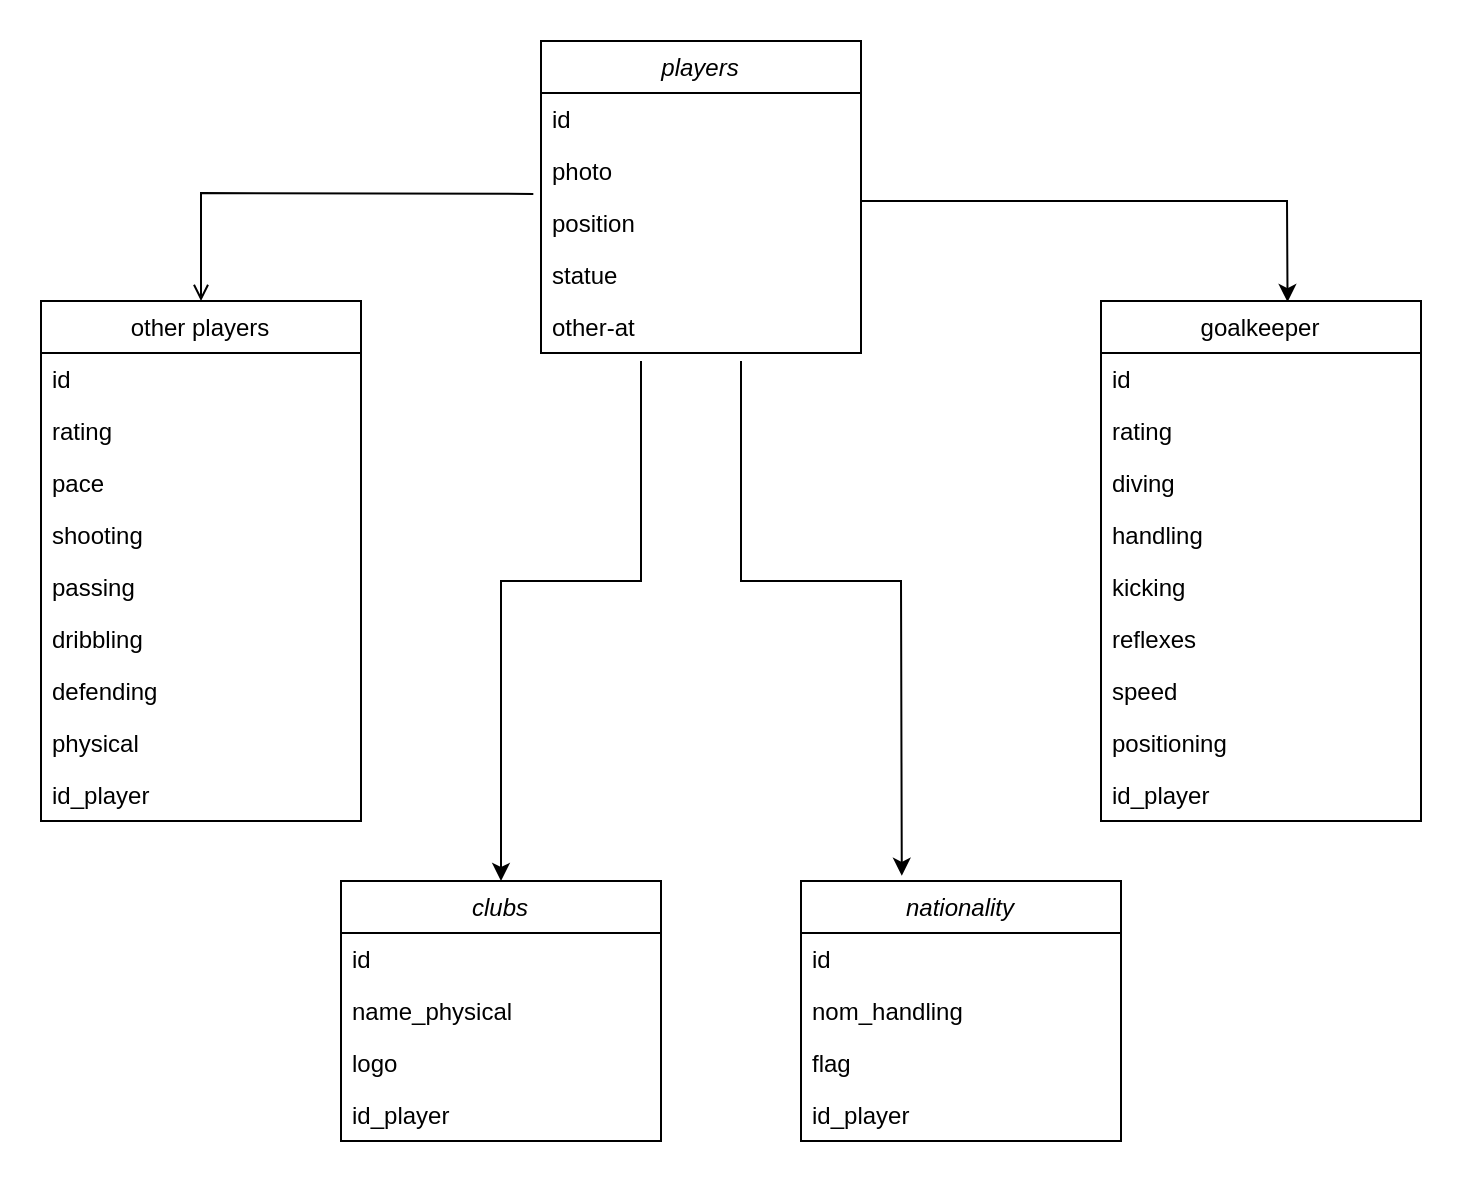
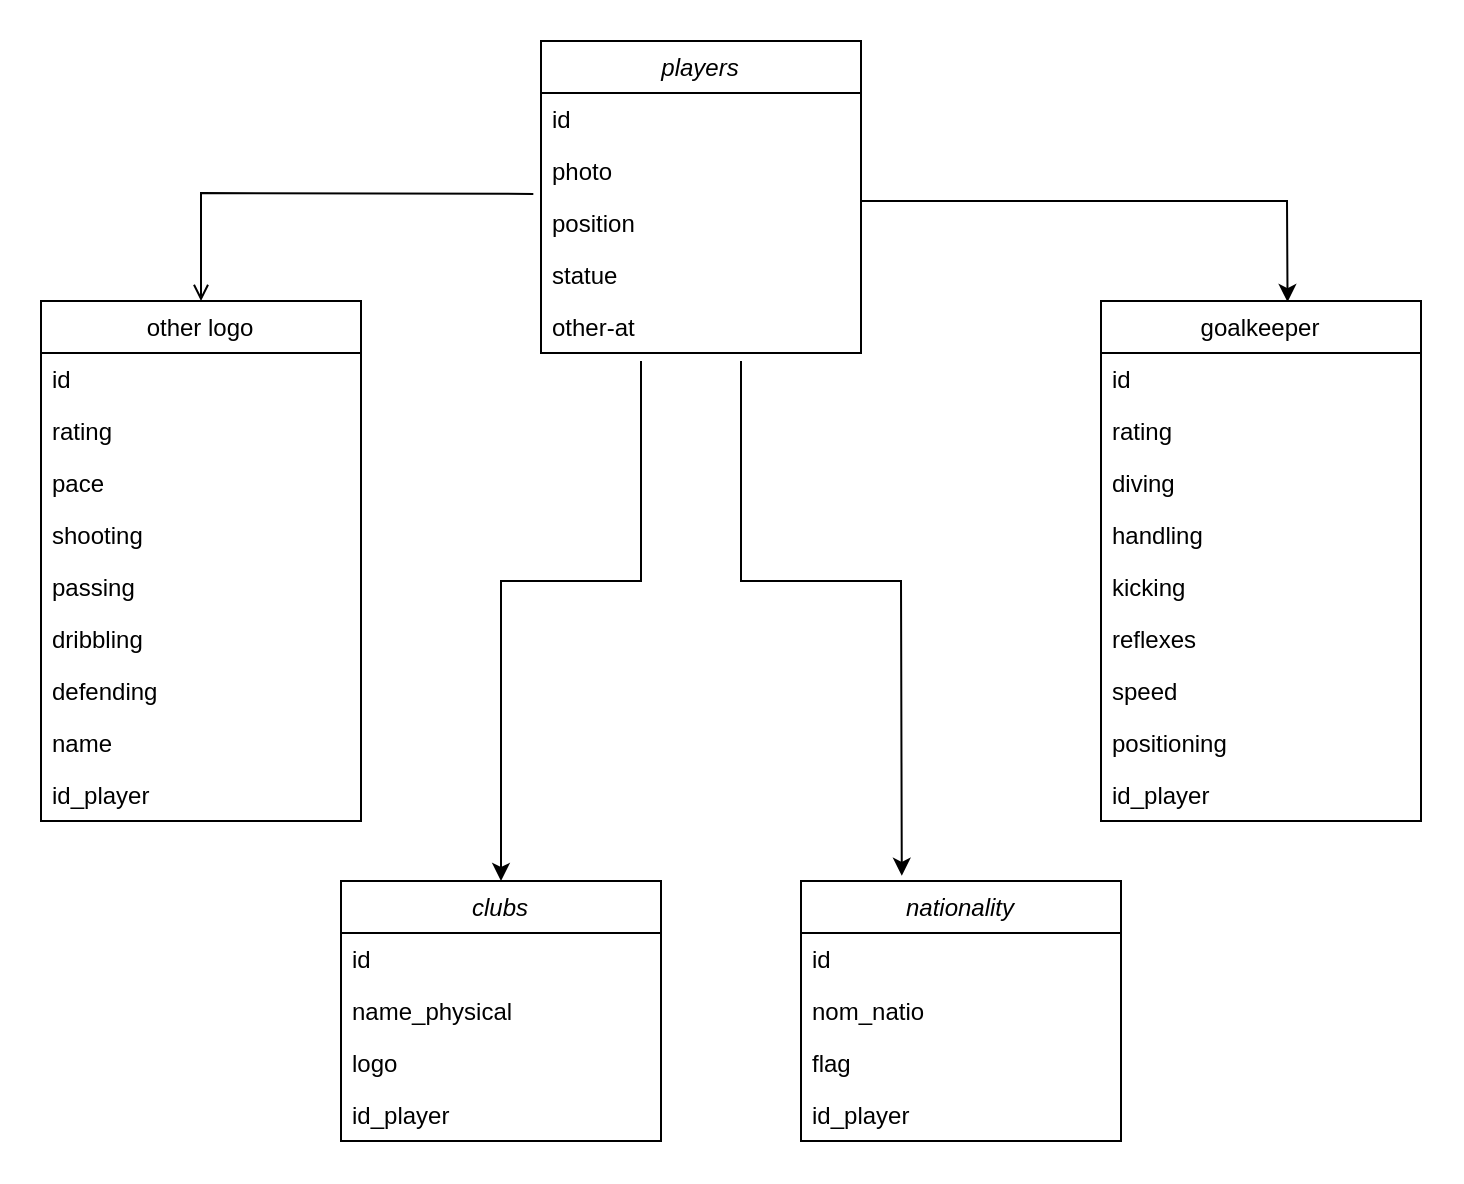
(200, 328) -> (200, 328)
(100, 744) -> (79, 744)
(886, 1012) -> (869, 1012)
